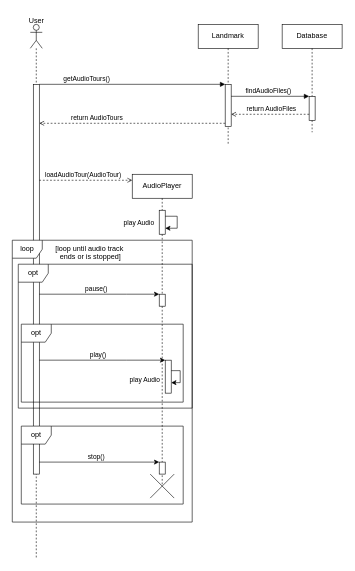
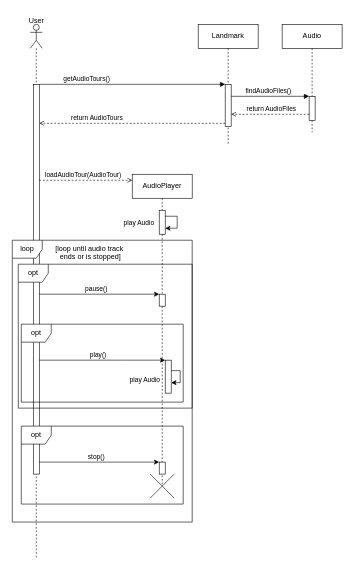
(312, 36) -> (312, 36)
